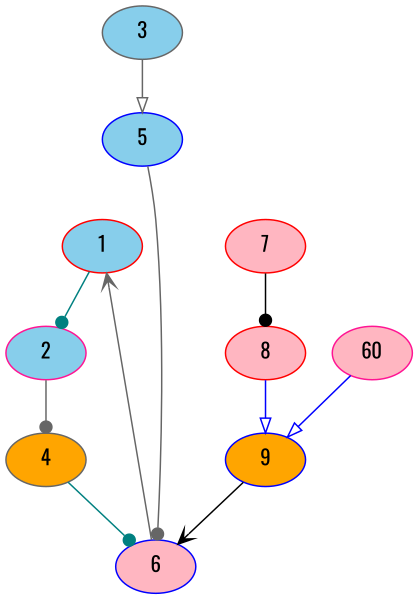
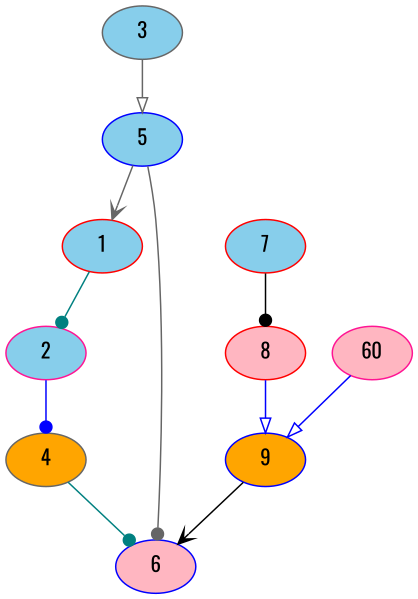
(266, 246) -> (266, 246)
(46, 401) -> (46, 401)
(130, 414) -> (125, 186)
